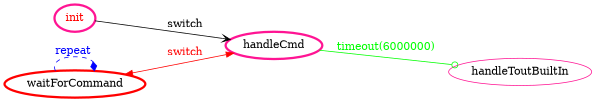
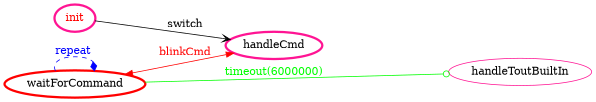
(185, 53) -> (185, 53)
(386, 57) -> (294, 78)
